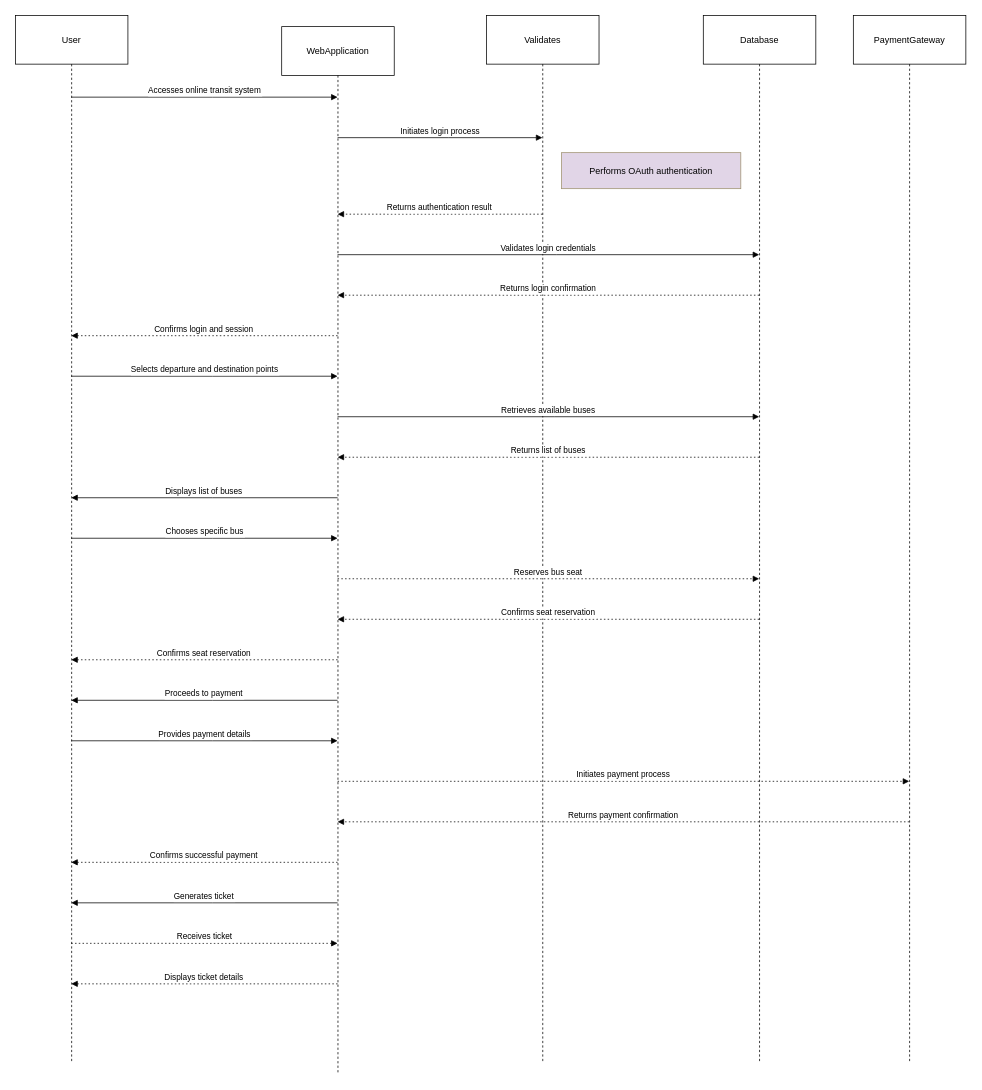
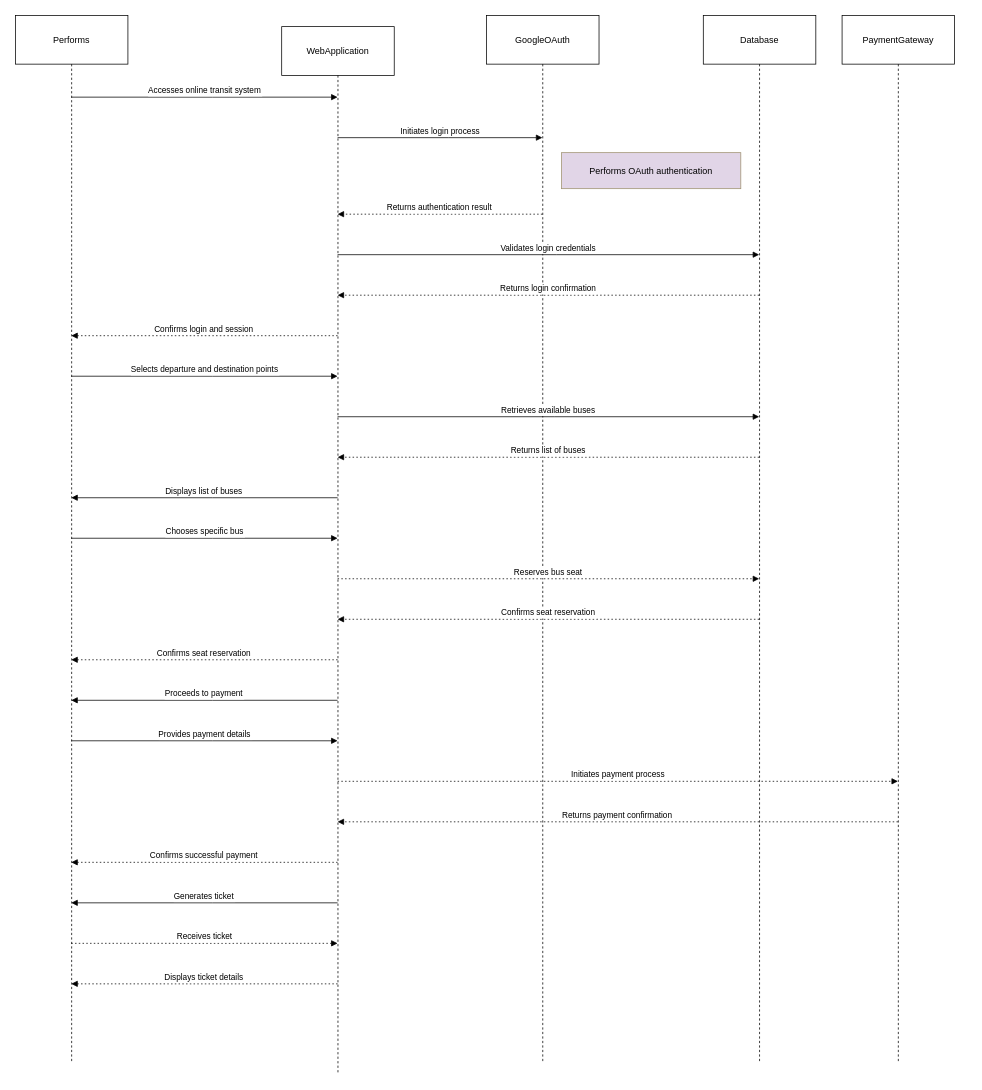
(72, 40) -> (72, 40)
(543, 40) -> (543, 40)
(909, 539) -> (898, 539)
